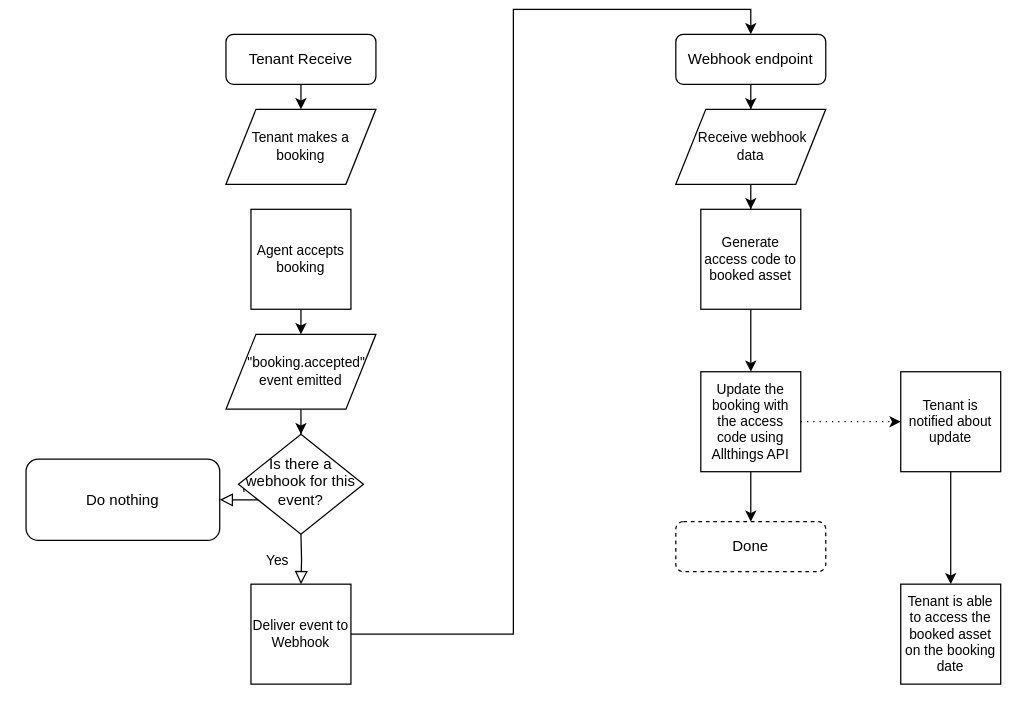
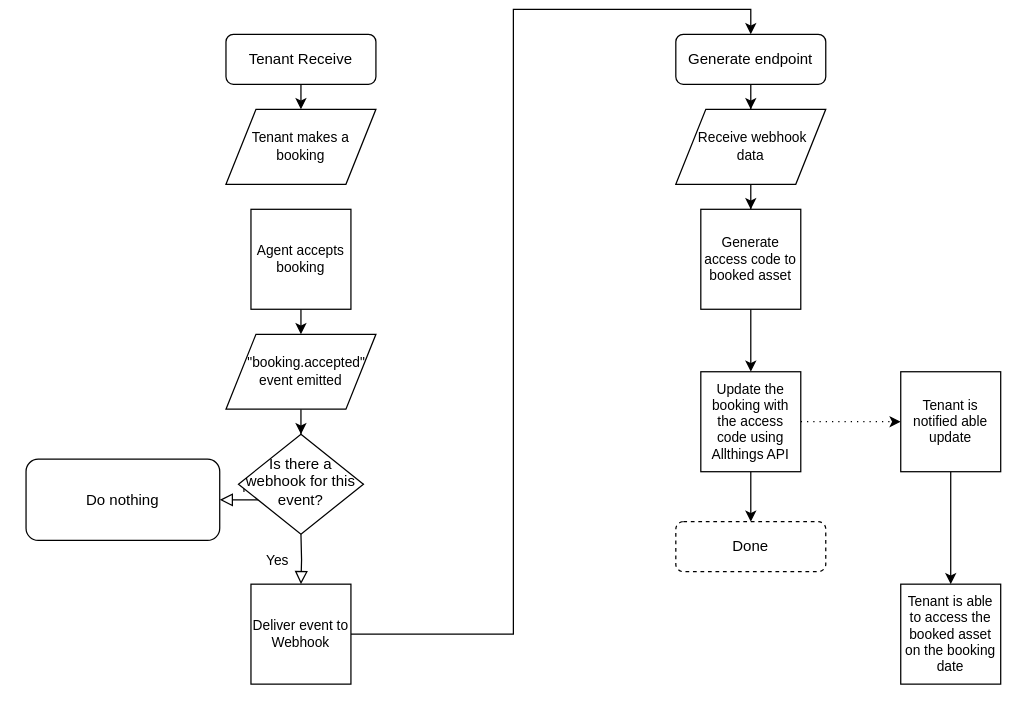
(751, 59) -> (751, 59)
(951, 422) -> (951, 422)
